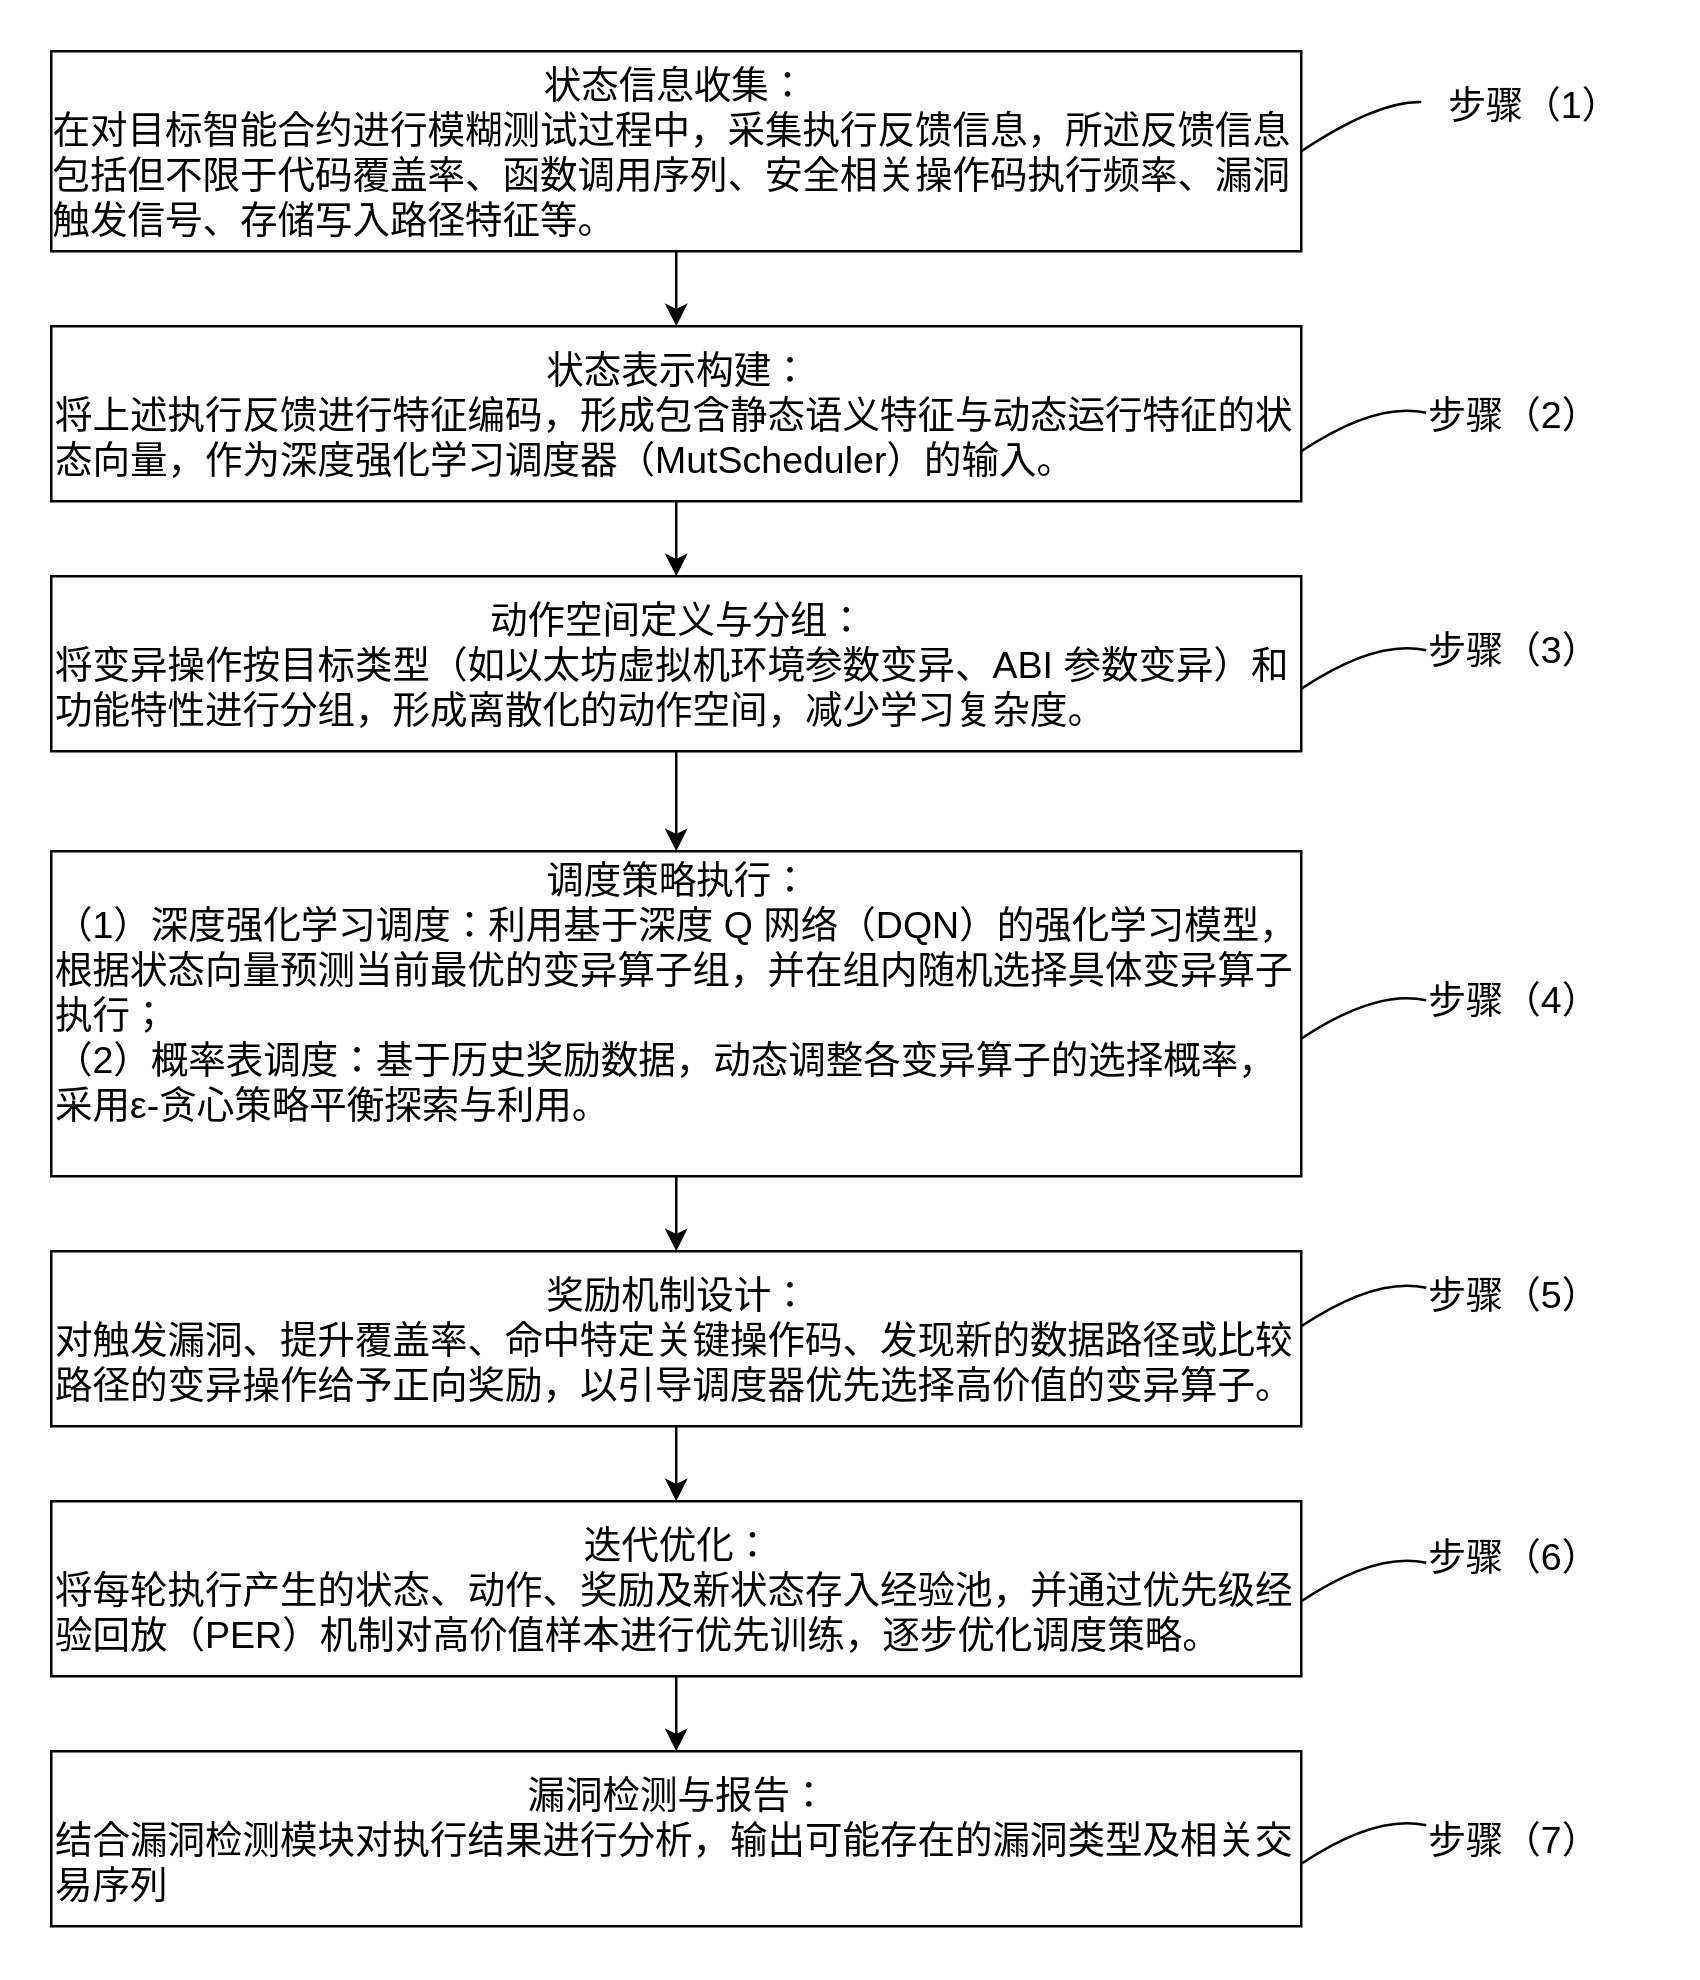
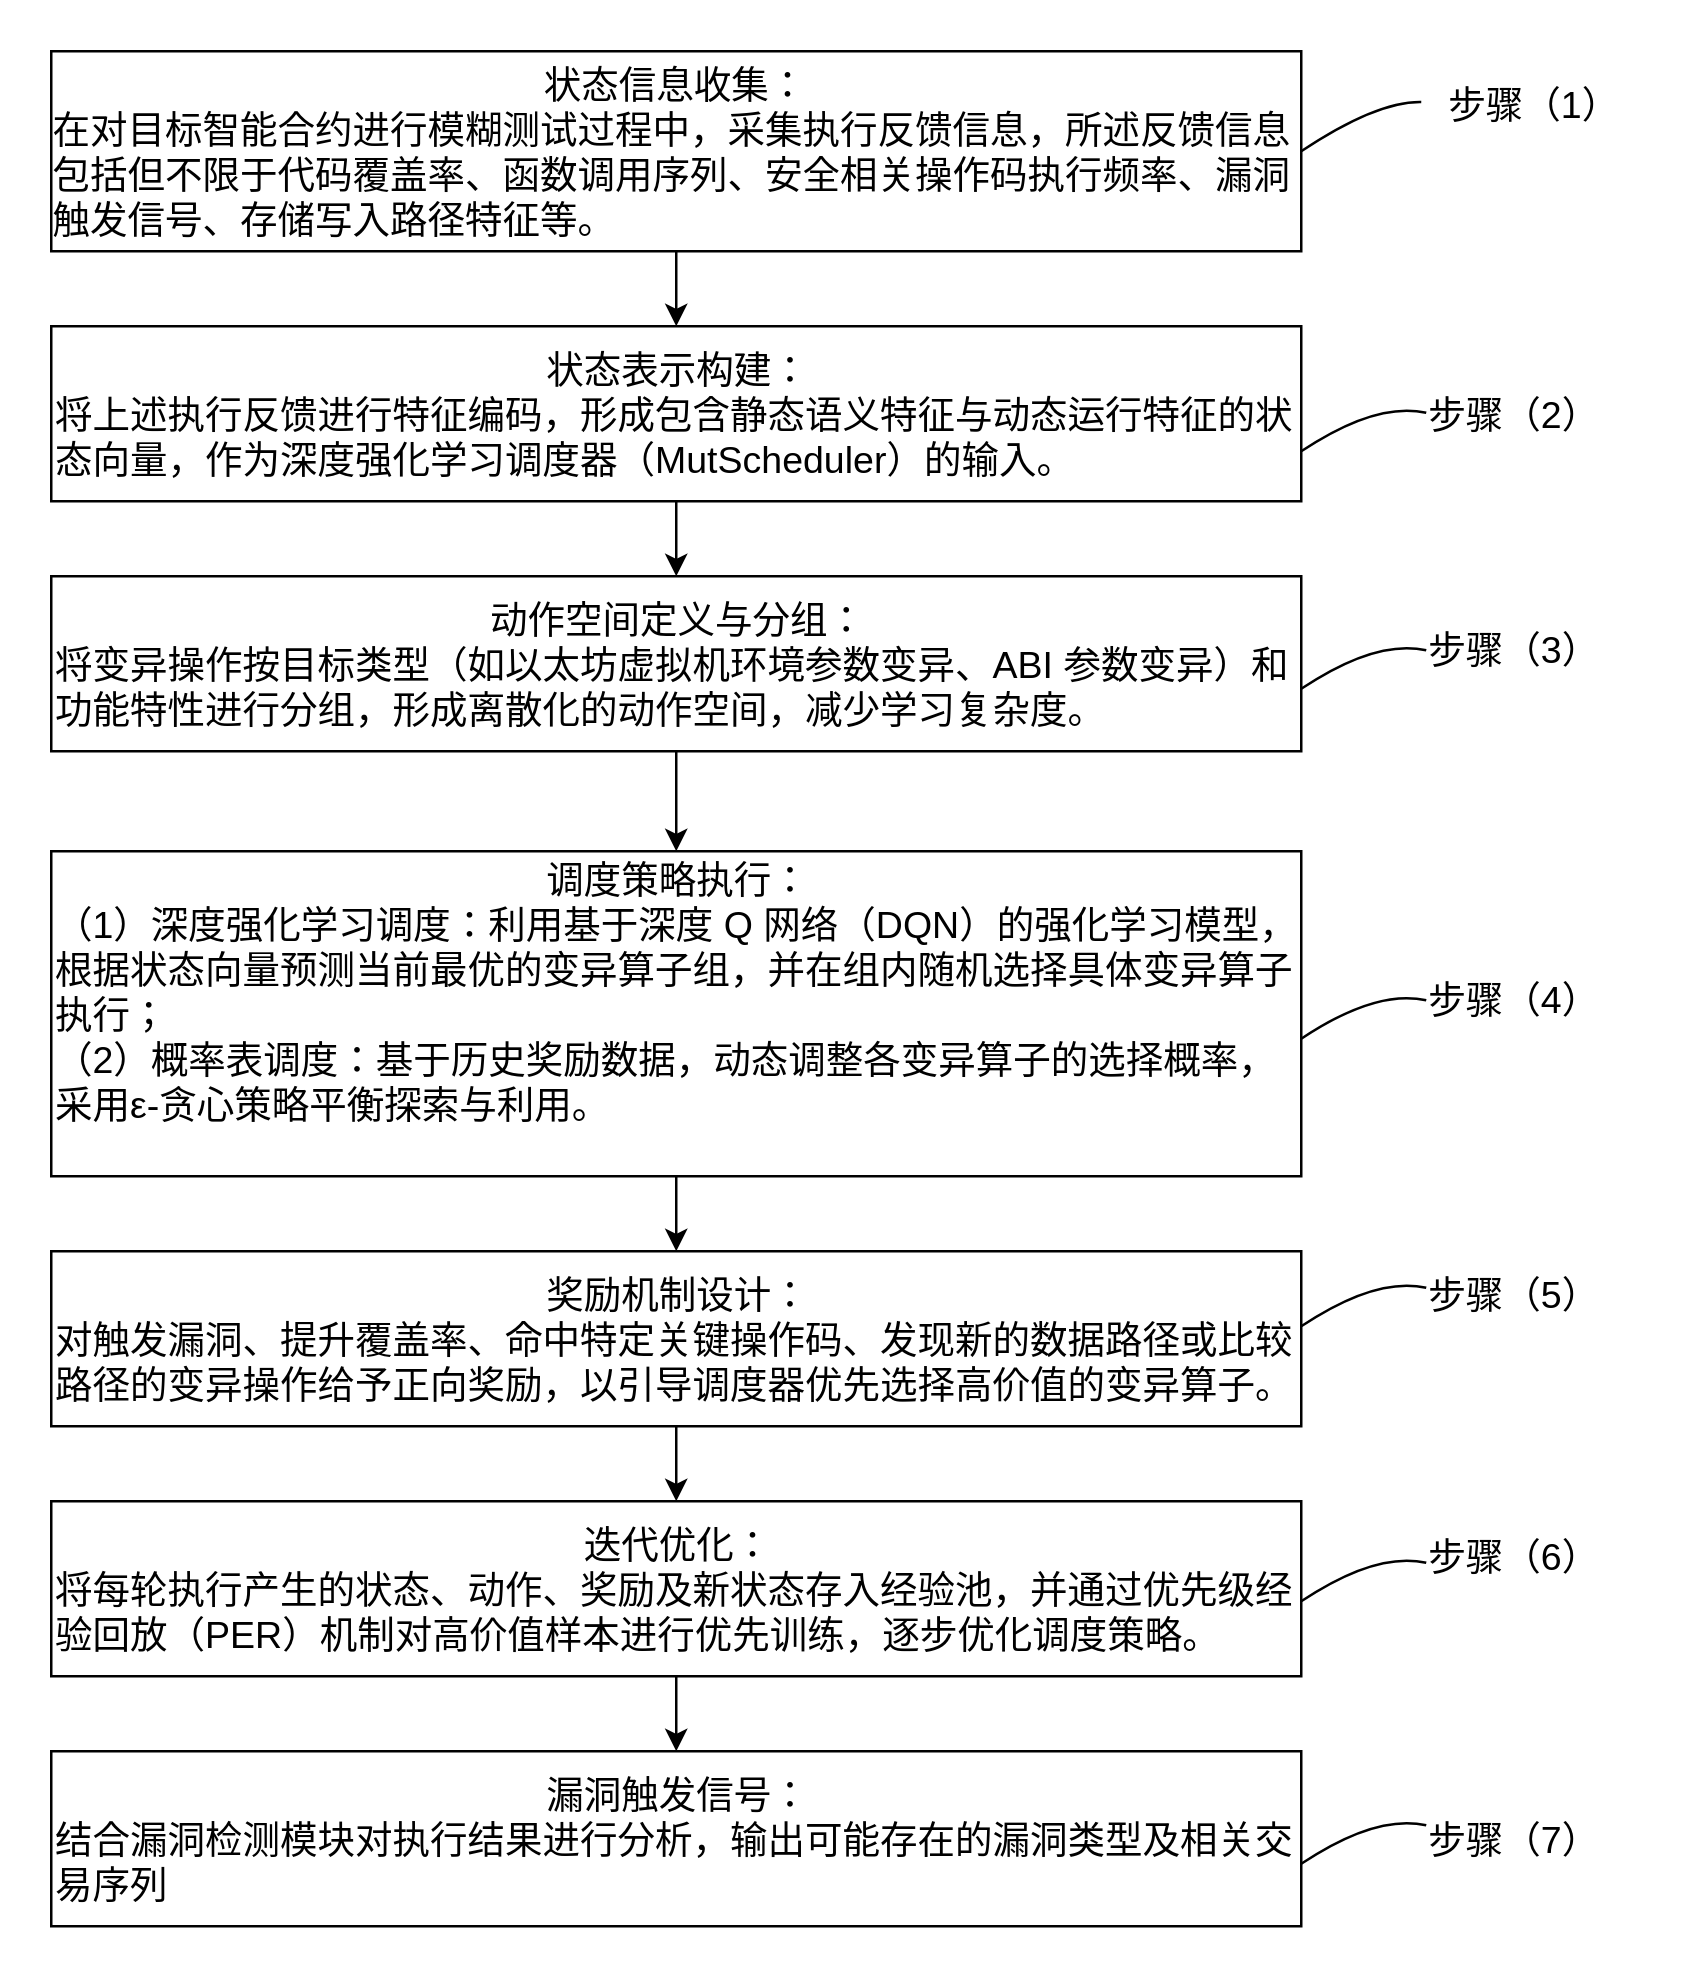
(679, 1839) -> (679, 1839)
